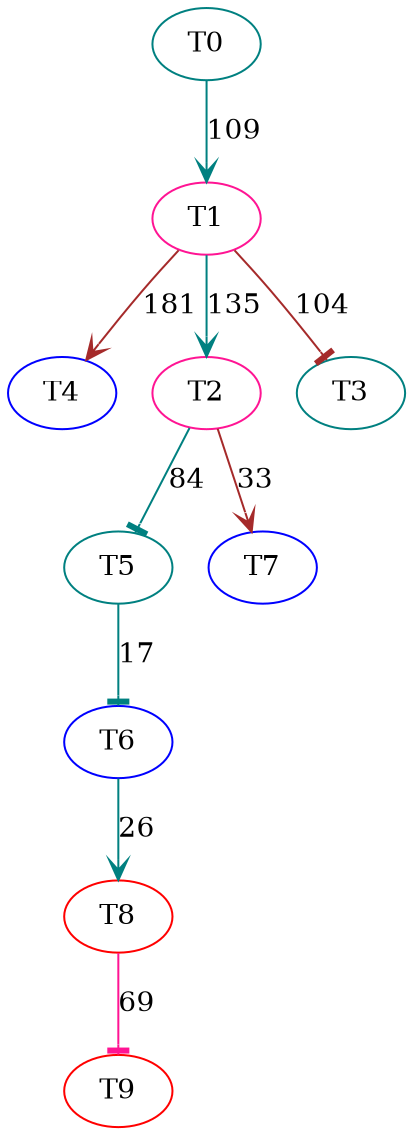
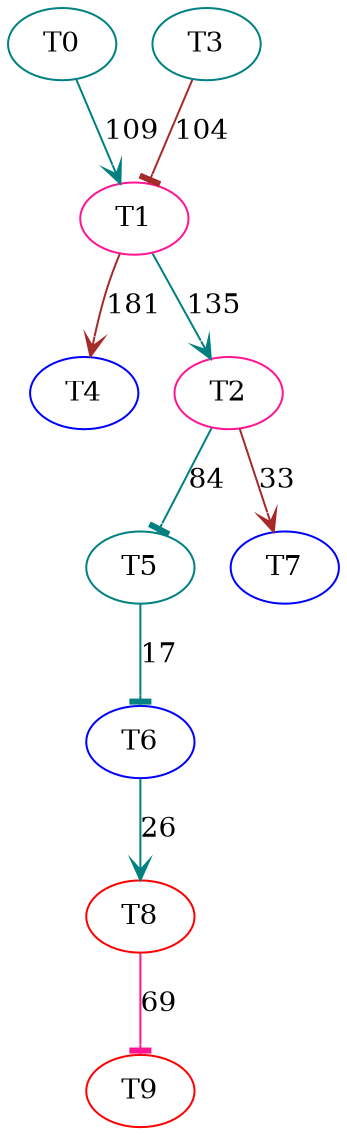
(279, 300) -> (172, 127)
